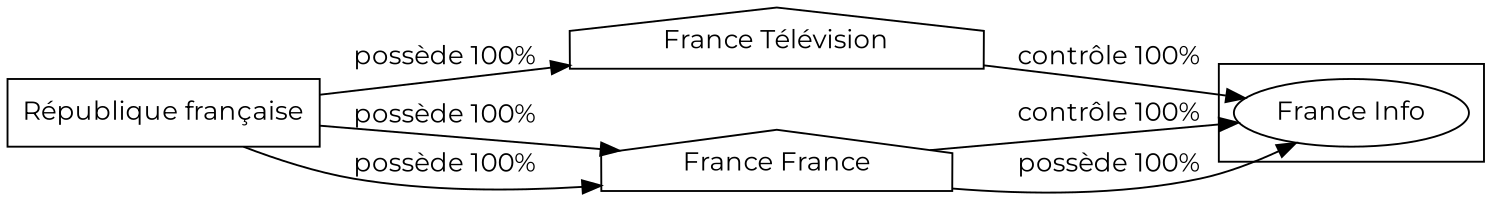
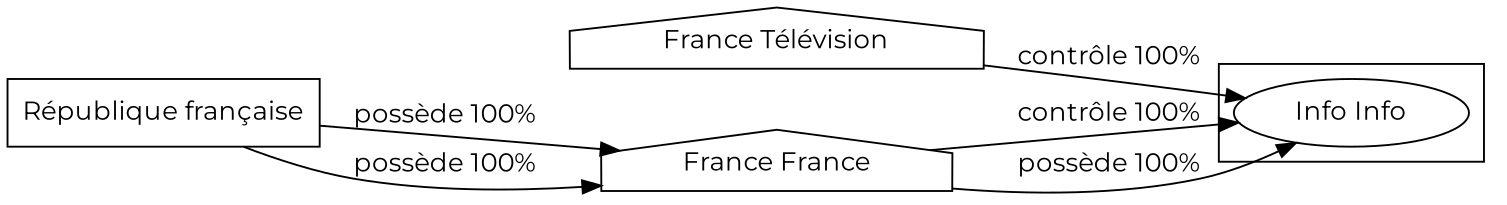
(436, 81) -> none
(1351, 113) -> (1351, 113)
